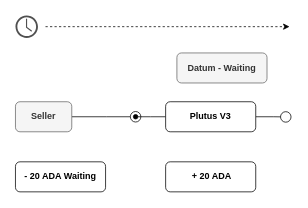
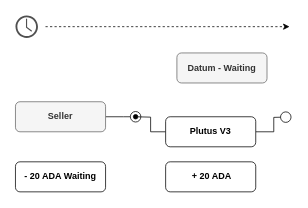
(44, 117) -> (60, 117)
(210, 117) -> (210, 132)
